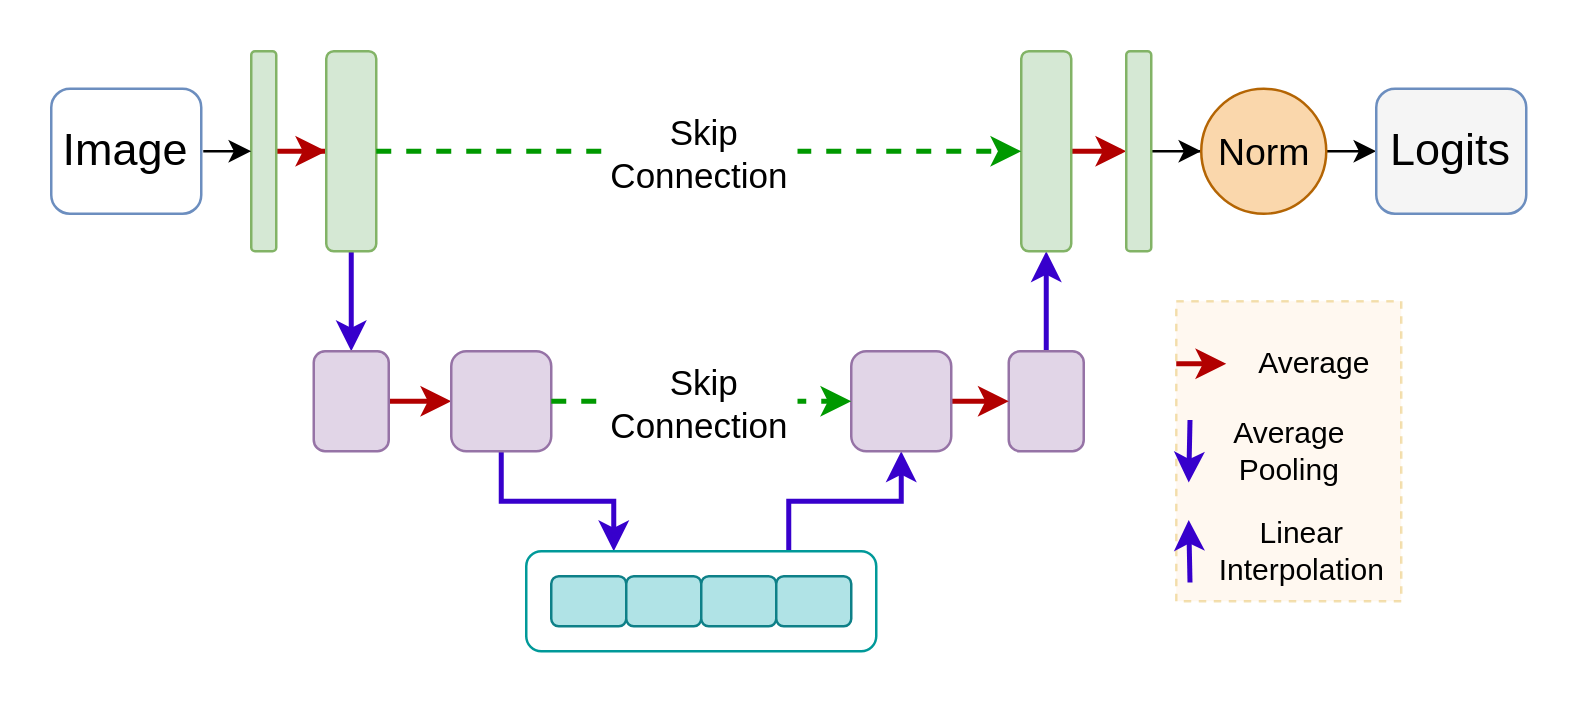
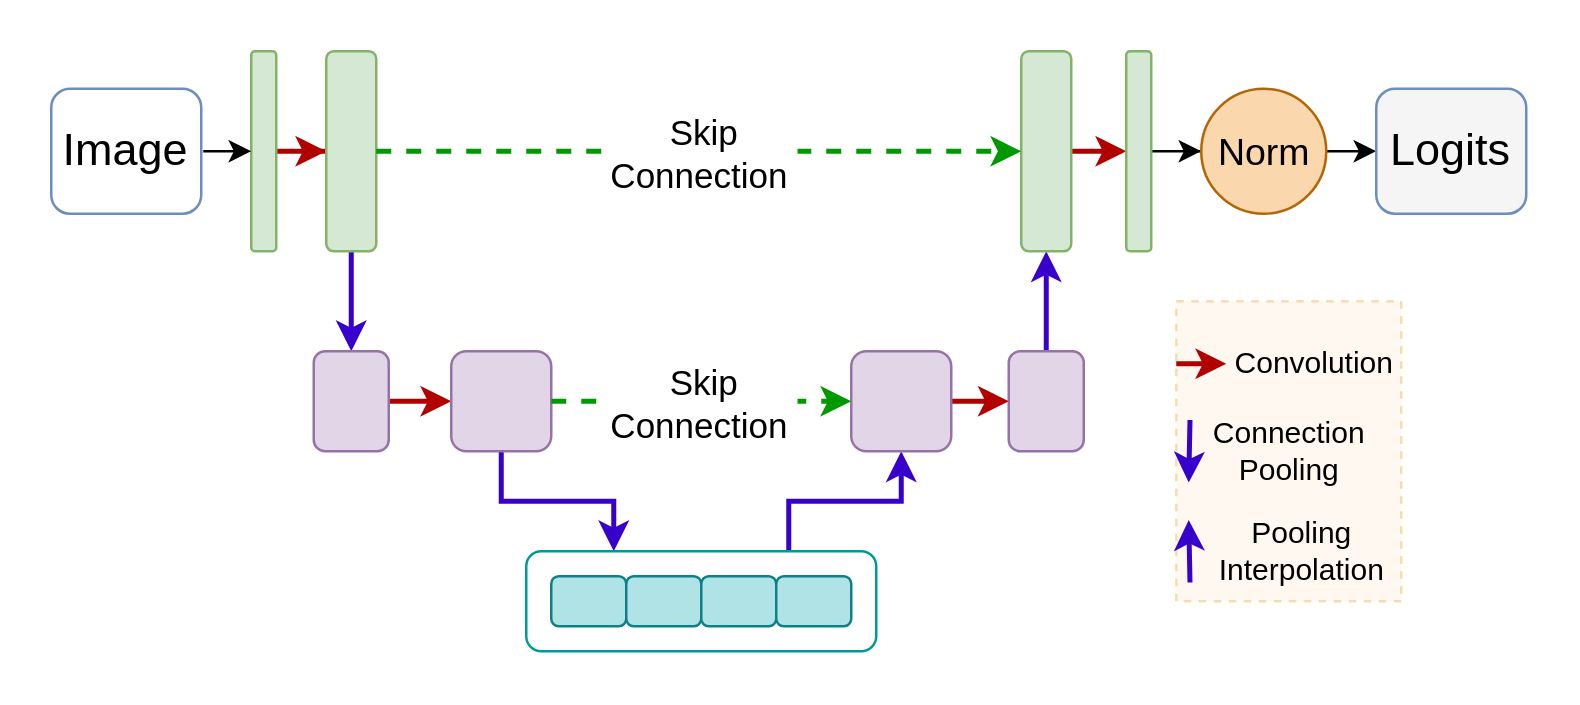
(1315, 364) -> (1315, 364)
(1290, 451) -> (1290, 451)
(1303, 551) -> (1303, 551)
